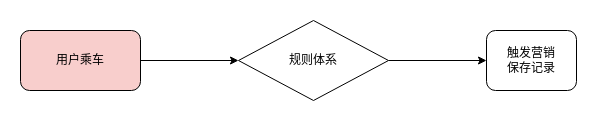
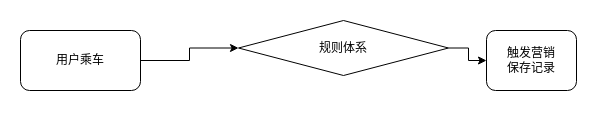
(81, 61) -> (81, 61)
(314, 61) -> (344, 48)
